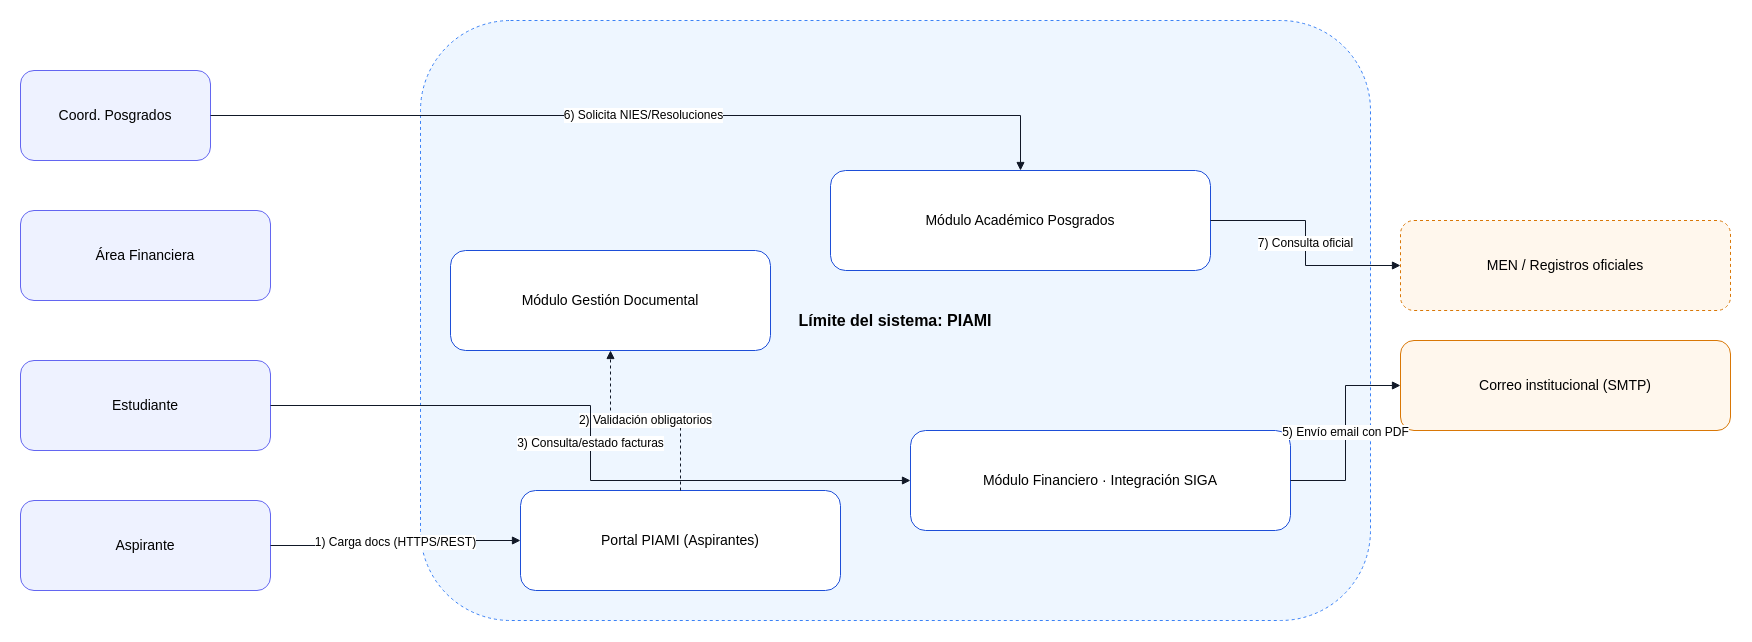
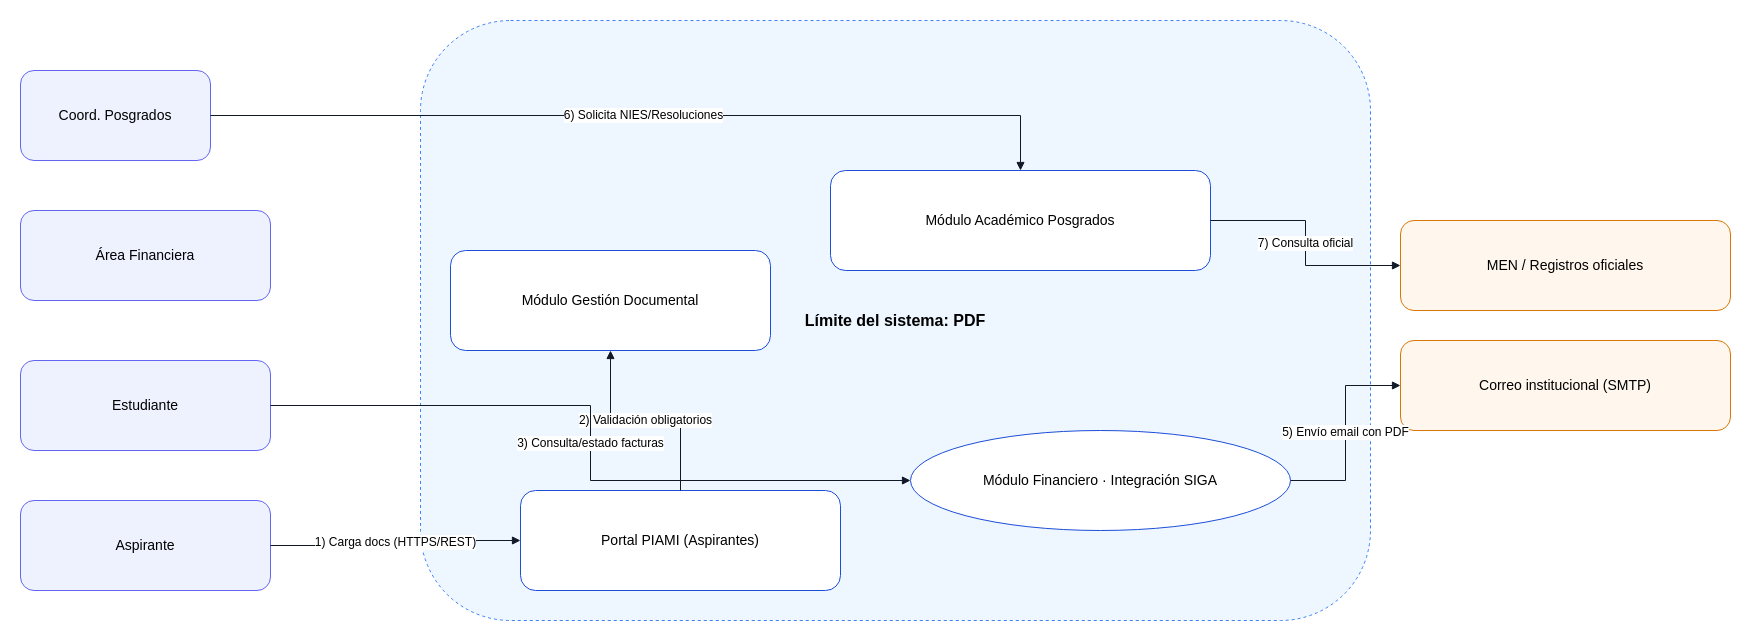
(1566, 266) -> (1566, 266)
(896, 321) -> (896, 321)
(681, 460) -> (681, 460)
(1101, 481) -> (1101, 481)
